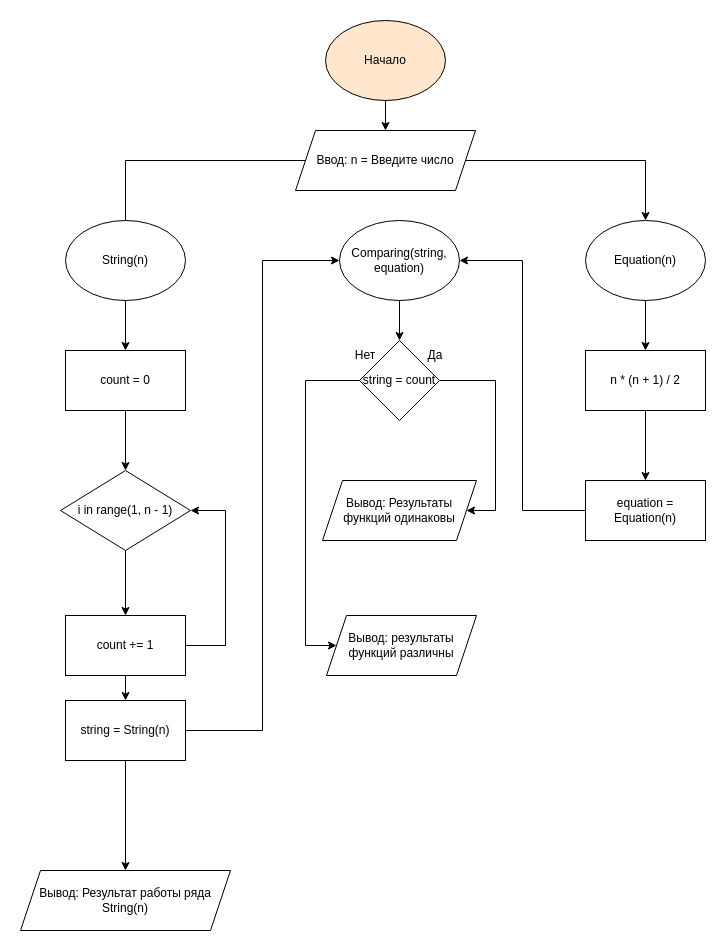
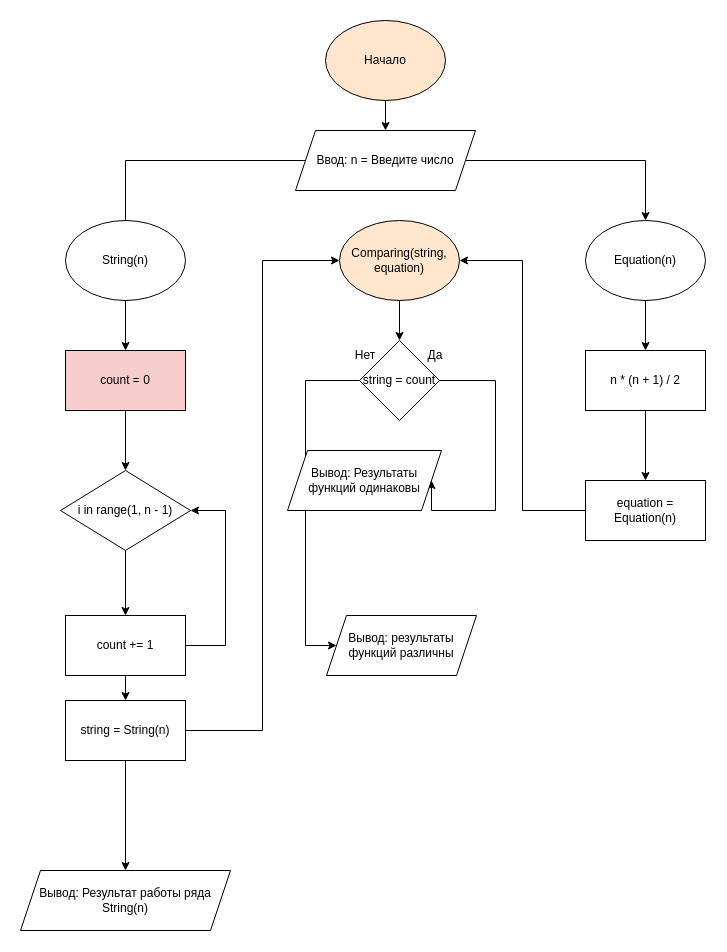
(400, 261) -> (400, 261)
(126, 381) -> (126, 381)
(400, 511) -> (365, 481)
